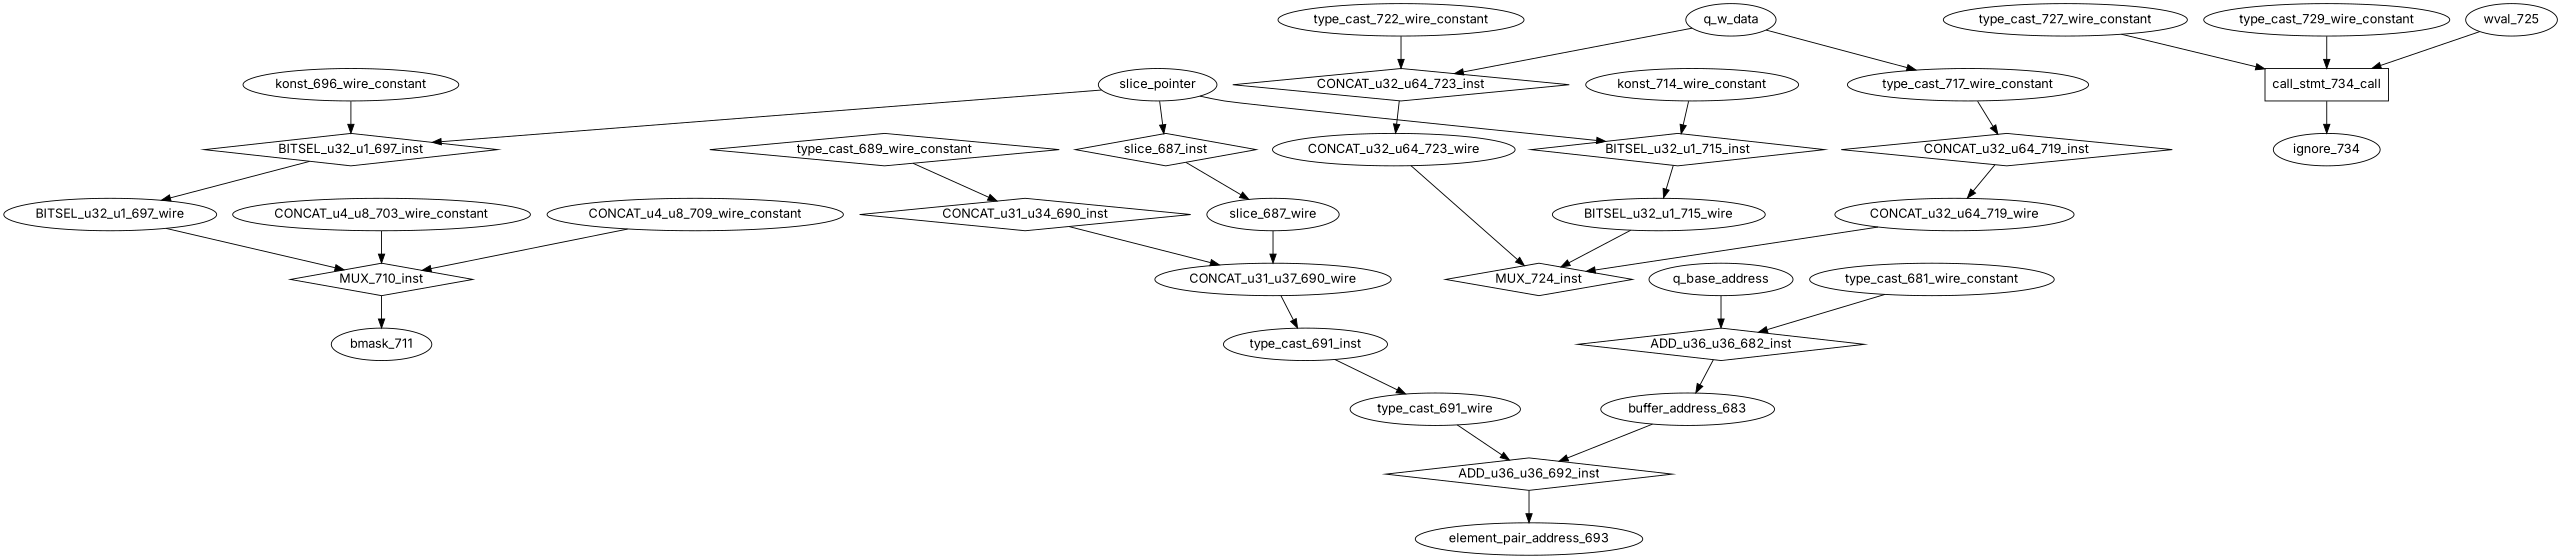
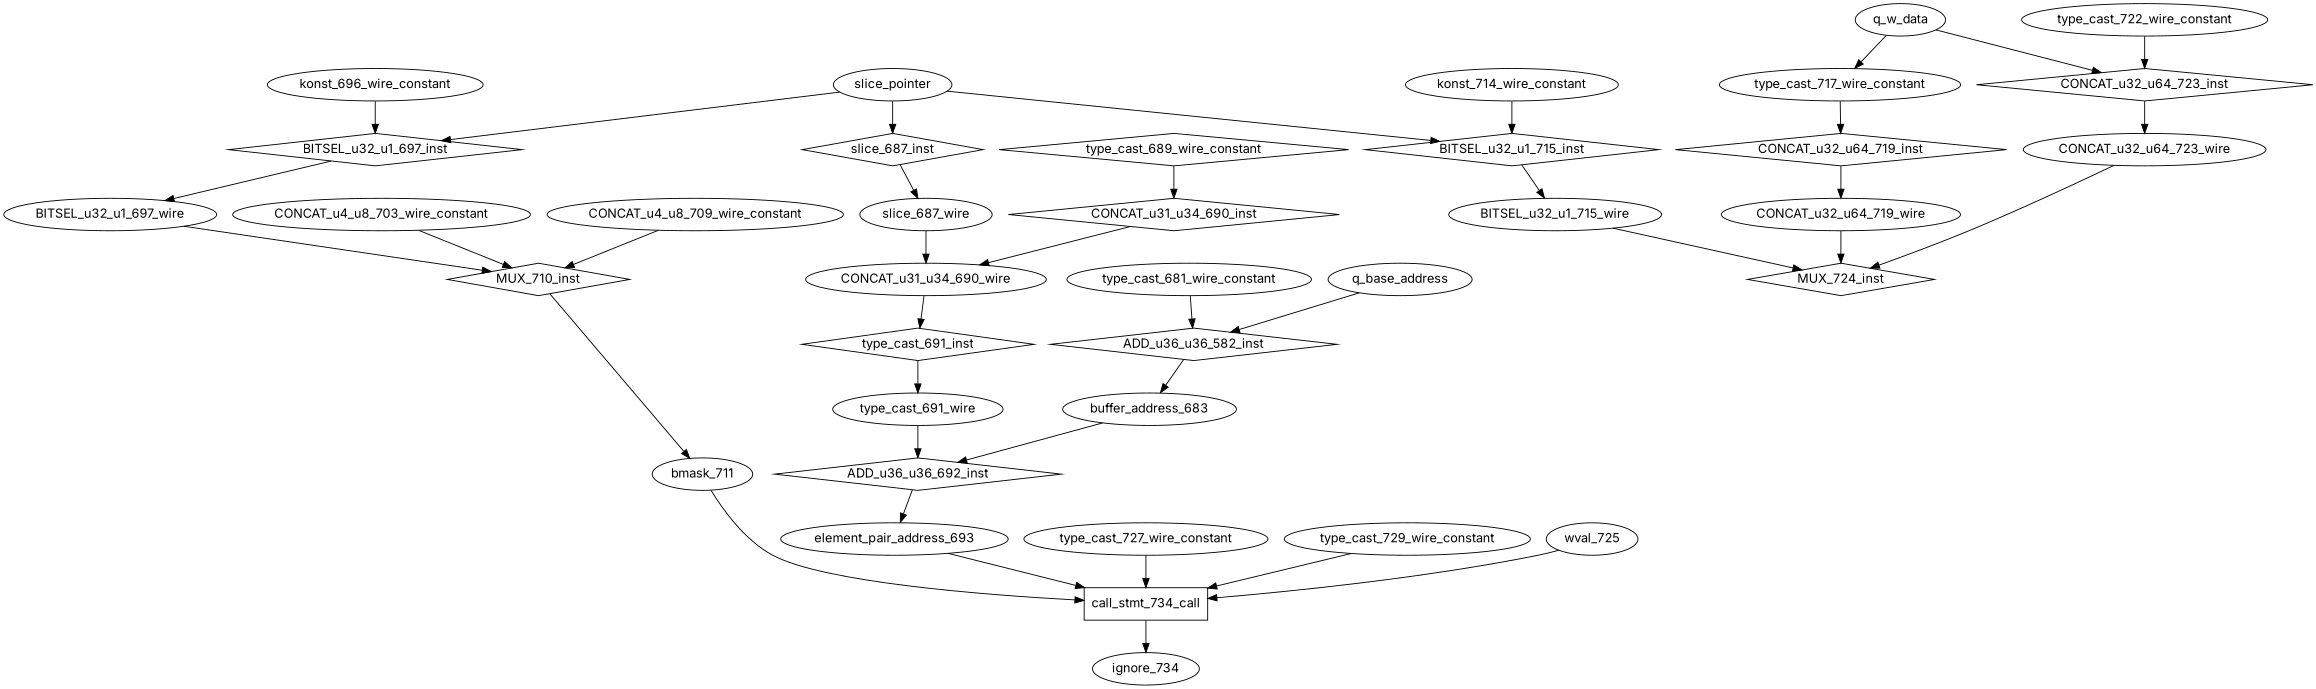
(1273, 279) -> (926, 279)
(1305, 344) -> (918, 344)
(1721, 344) -> (1194, 344)
none -> (1012, 569)
none -> (877, 581)
